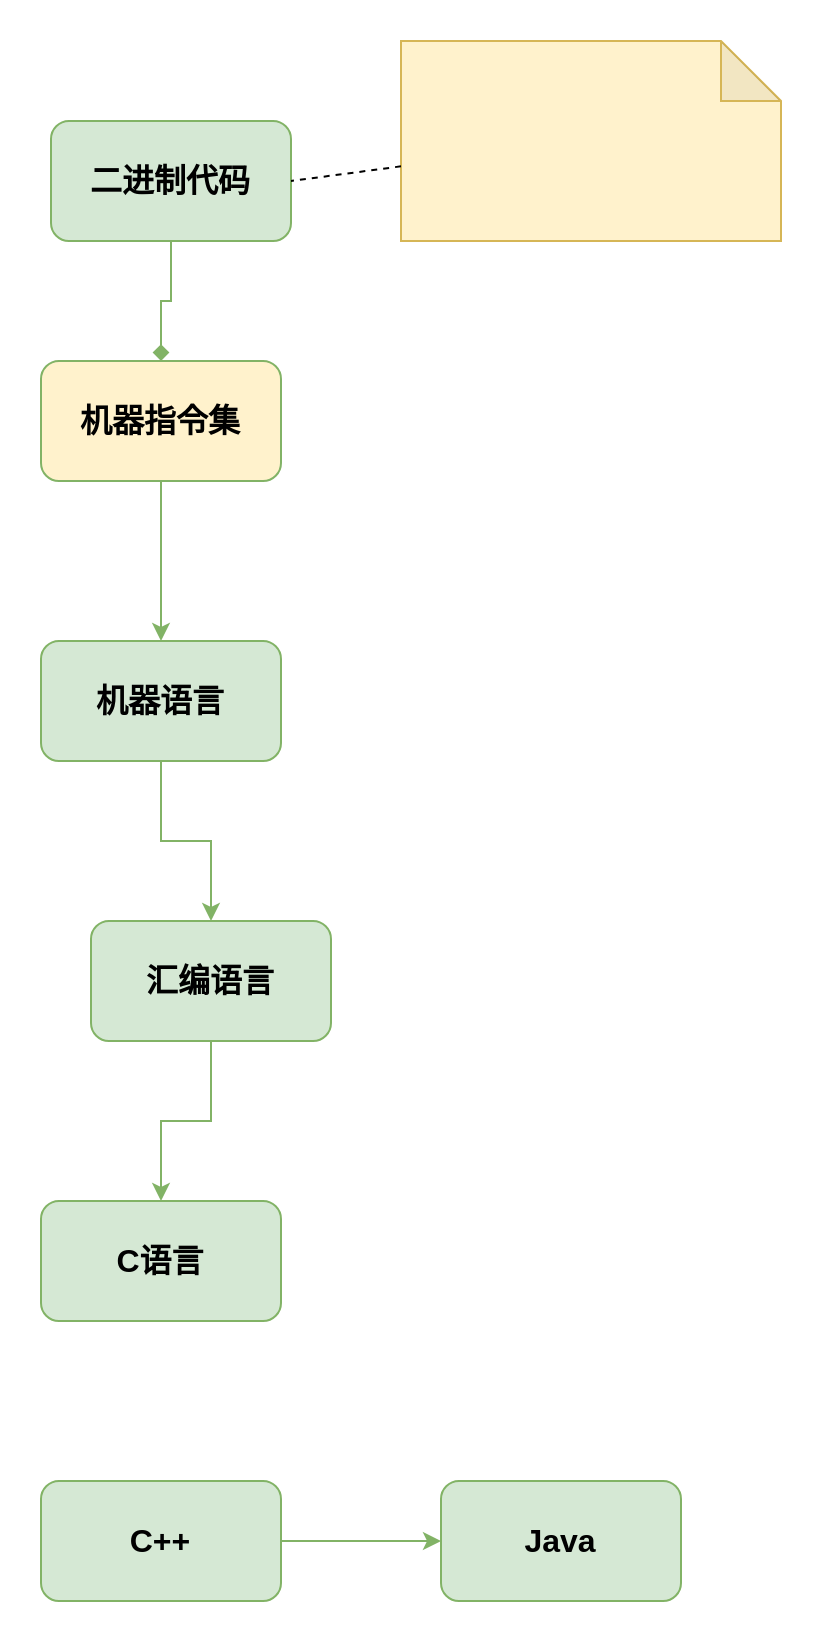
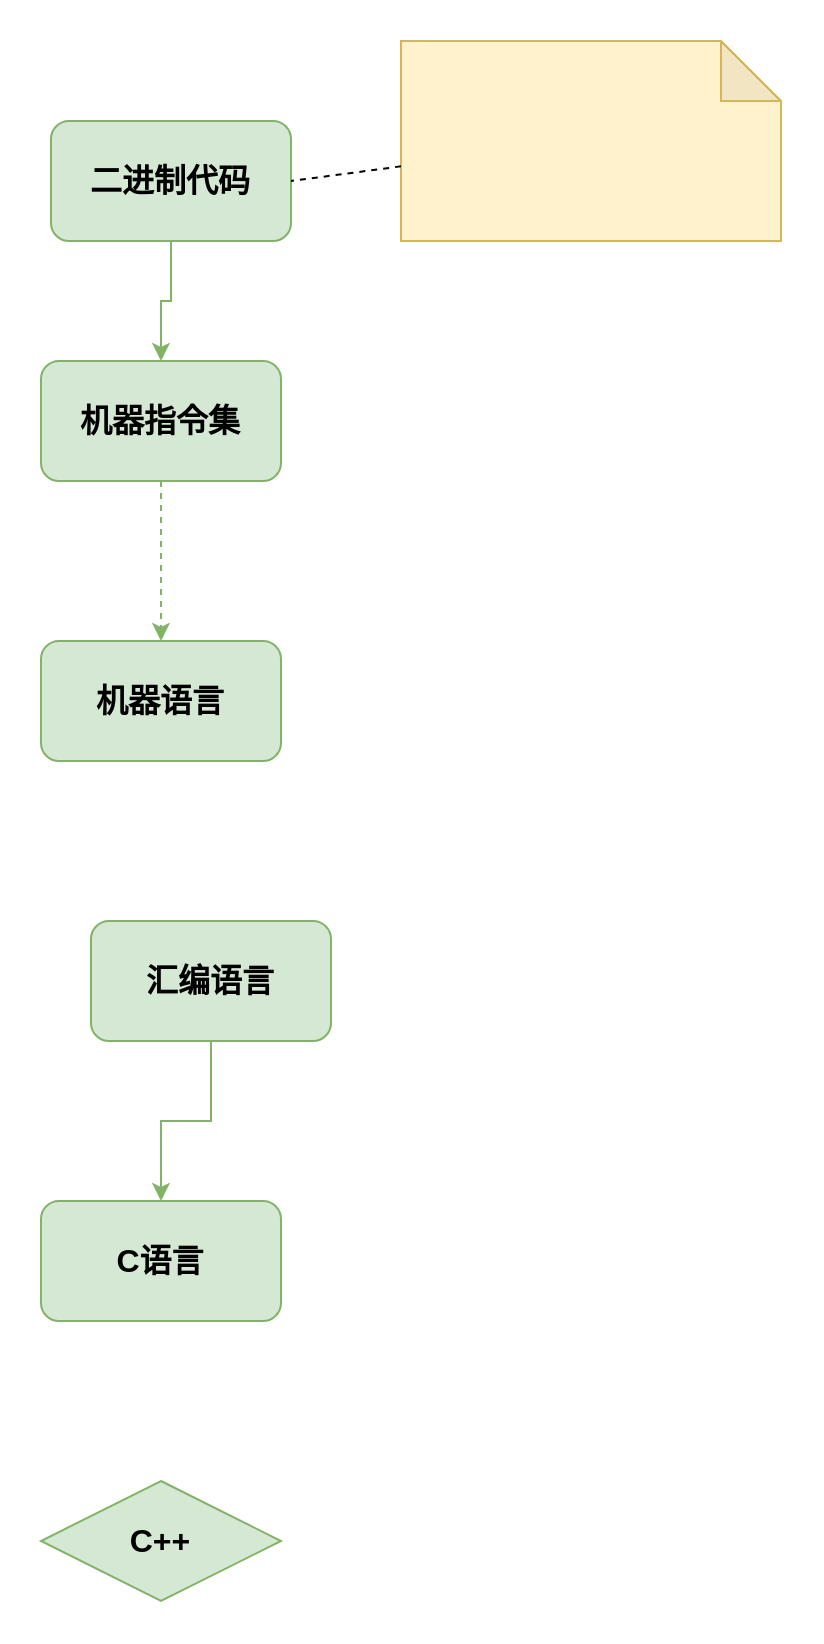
(161, 345) -> (161, 346)
(161, 421) -> (161, 421)
(161, 554) -> (161, 554)
(179, 841) -> none
(161, 1541) -> (161, 1541)
(354, 1541) -> none
(561, 1541) -> none
